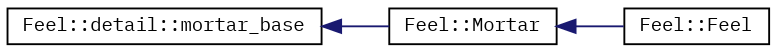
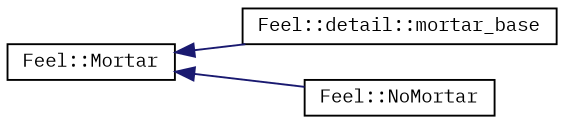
(365, 26) -> (220, 47)
(697, 26) -> (400, 98)
